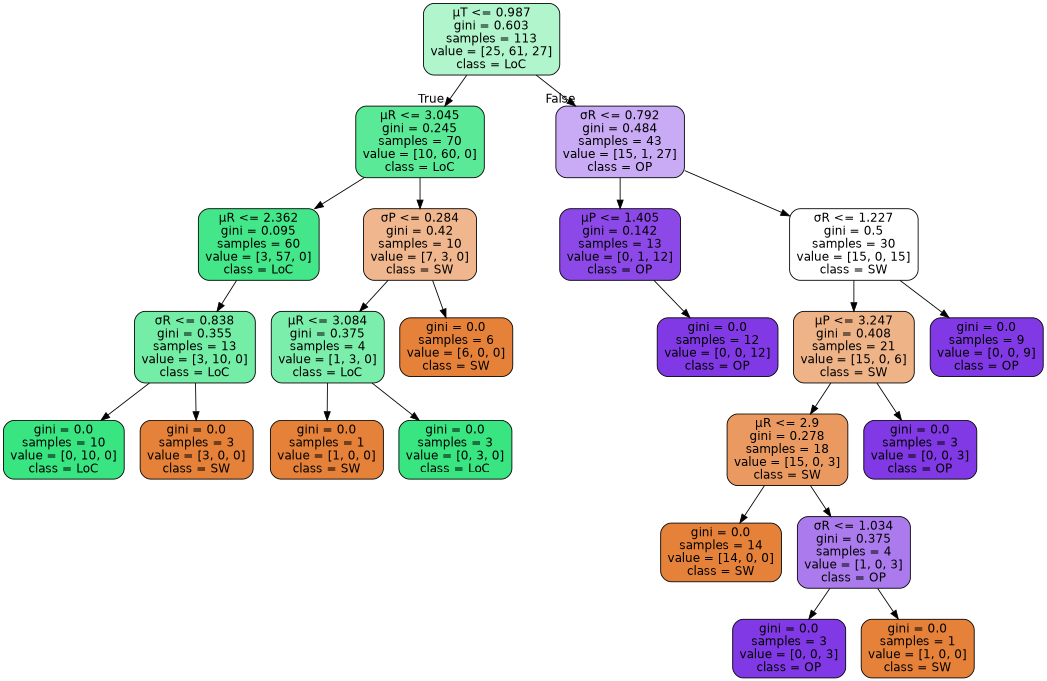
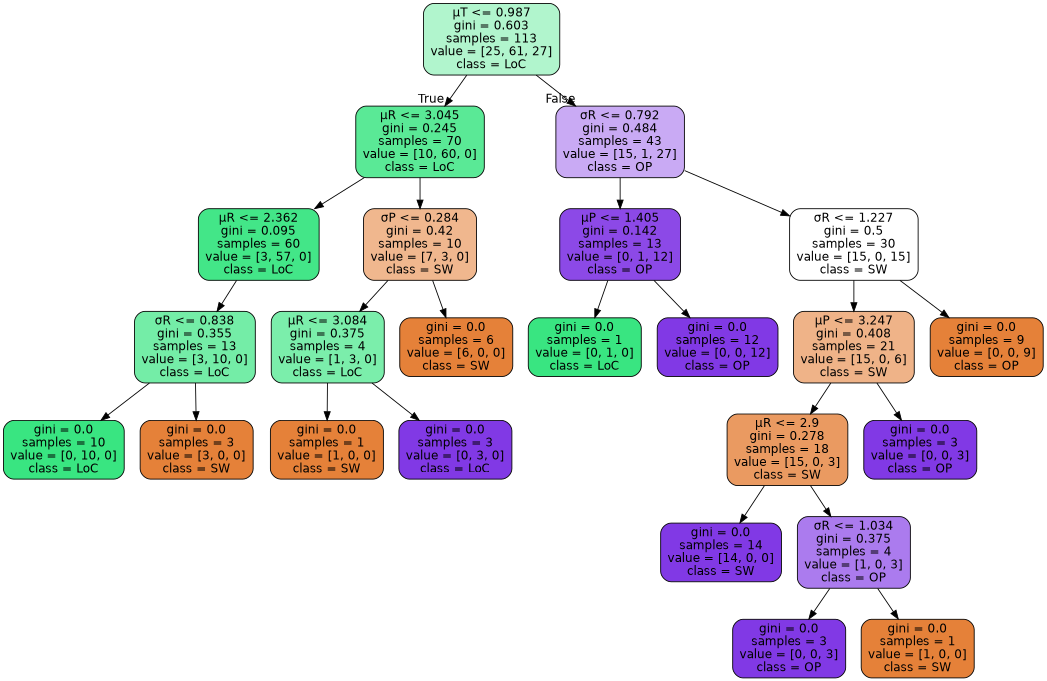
none -> (585, 347)
(987, 347) -> (987, 347)
(455, 450) -> (455, 450)
(721, 552) -> (721, 552)
